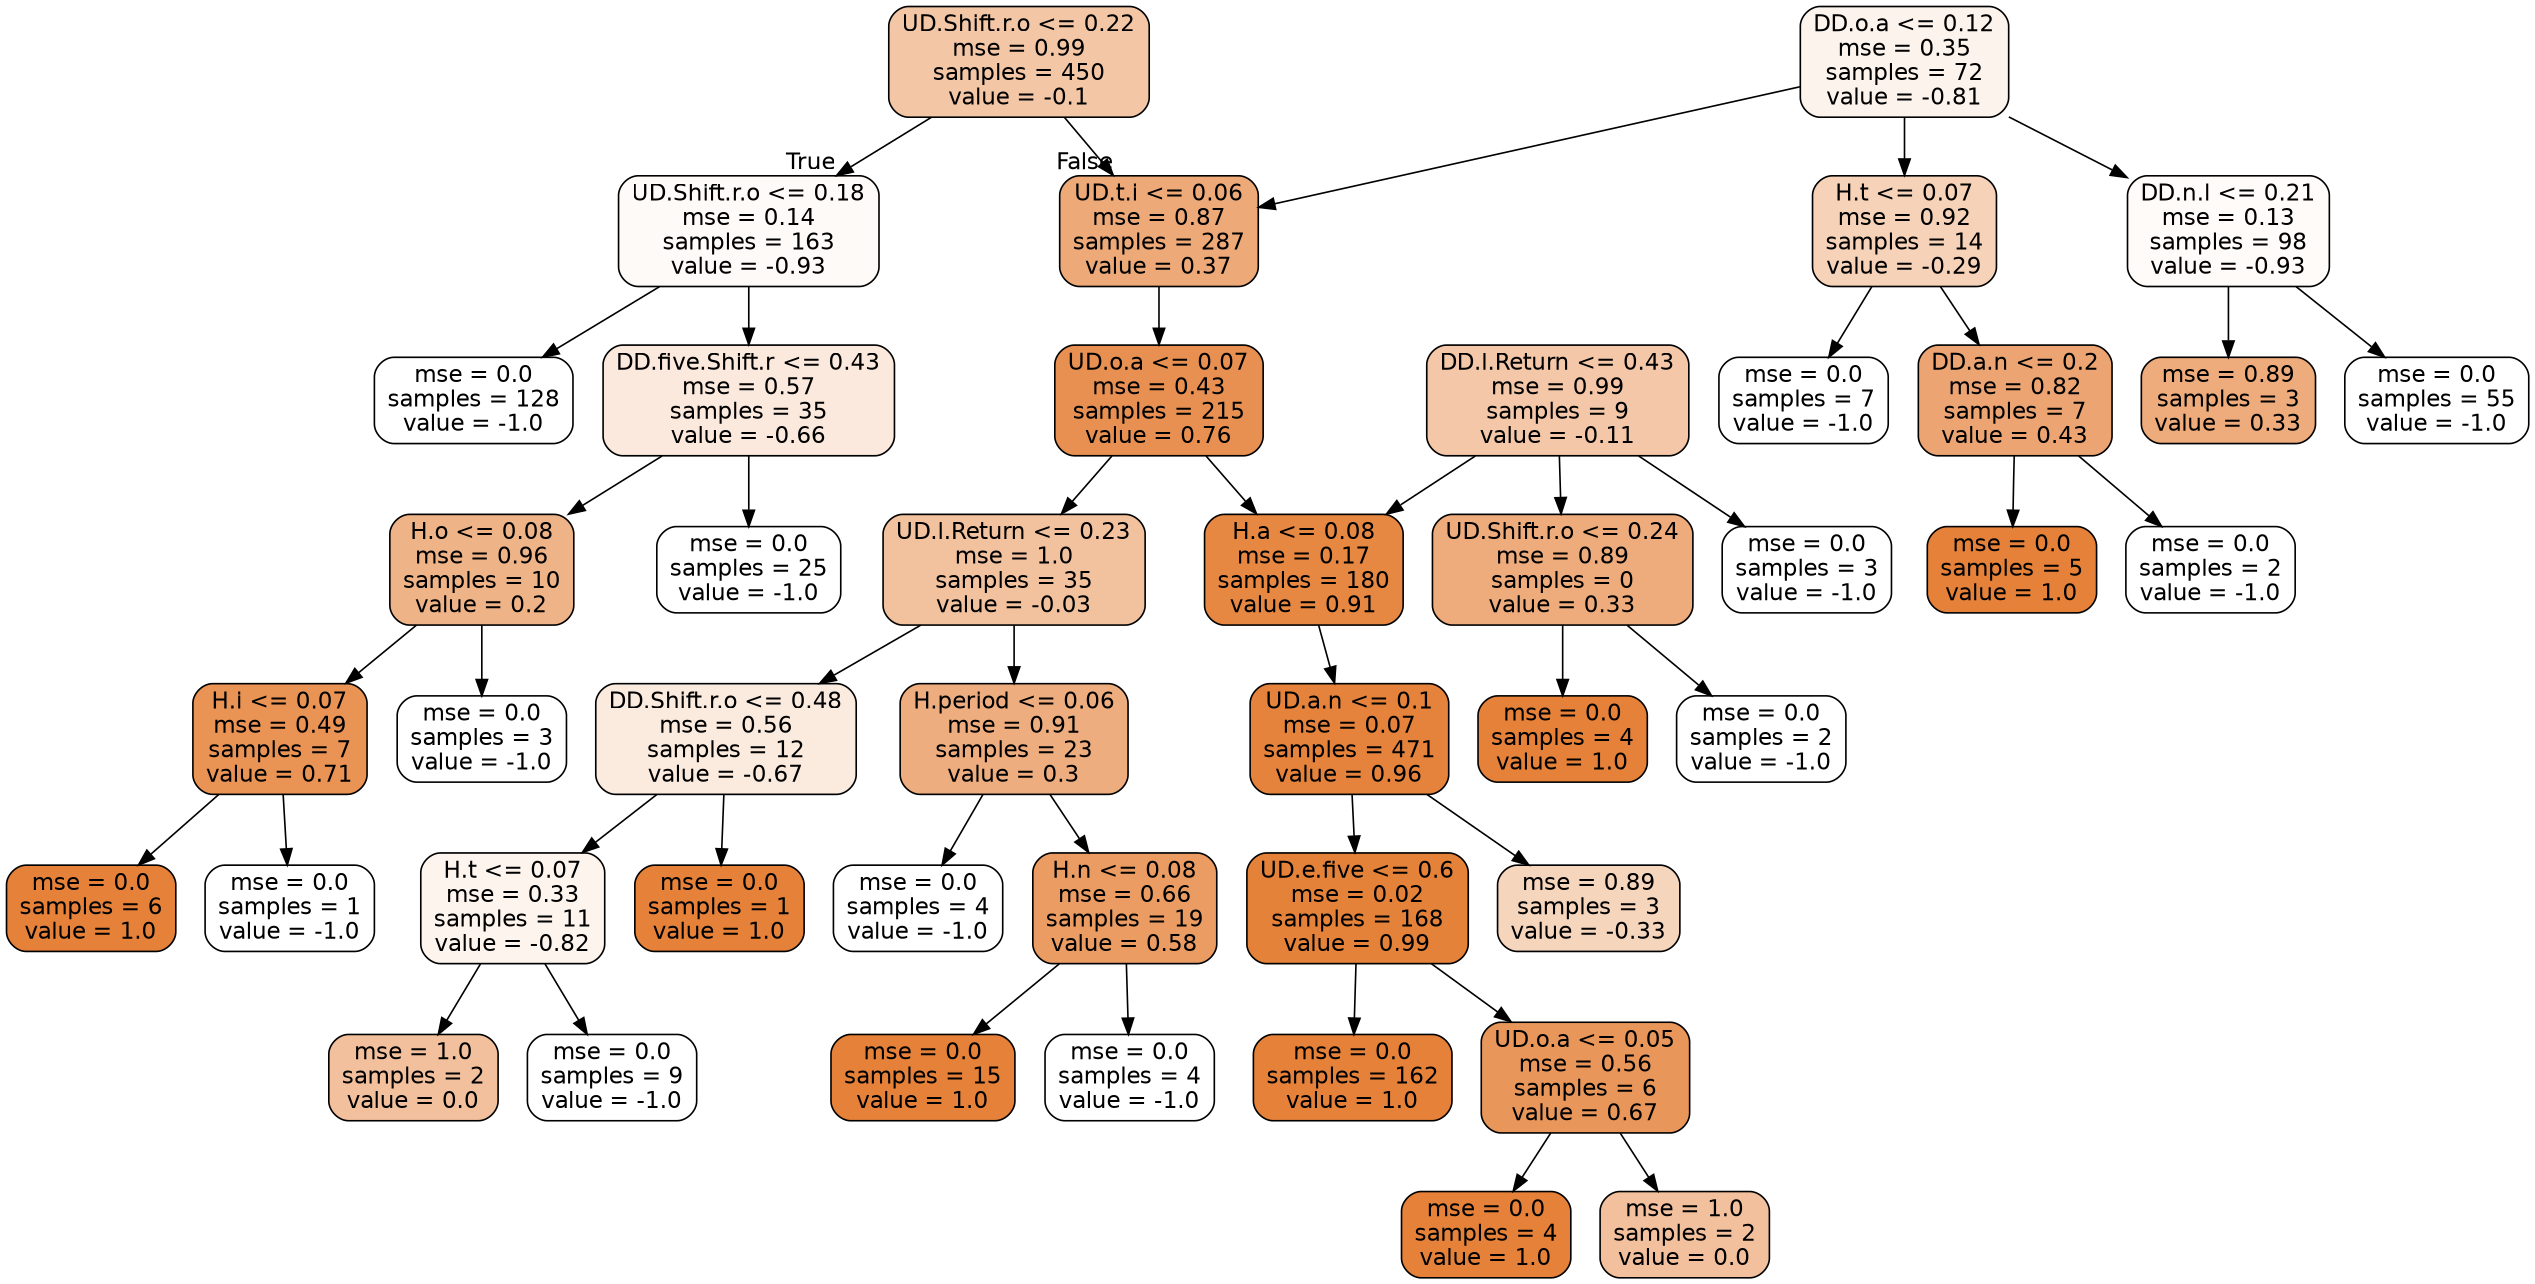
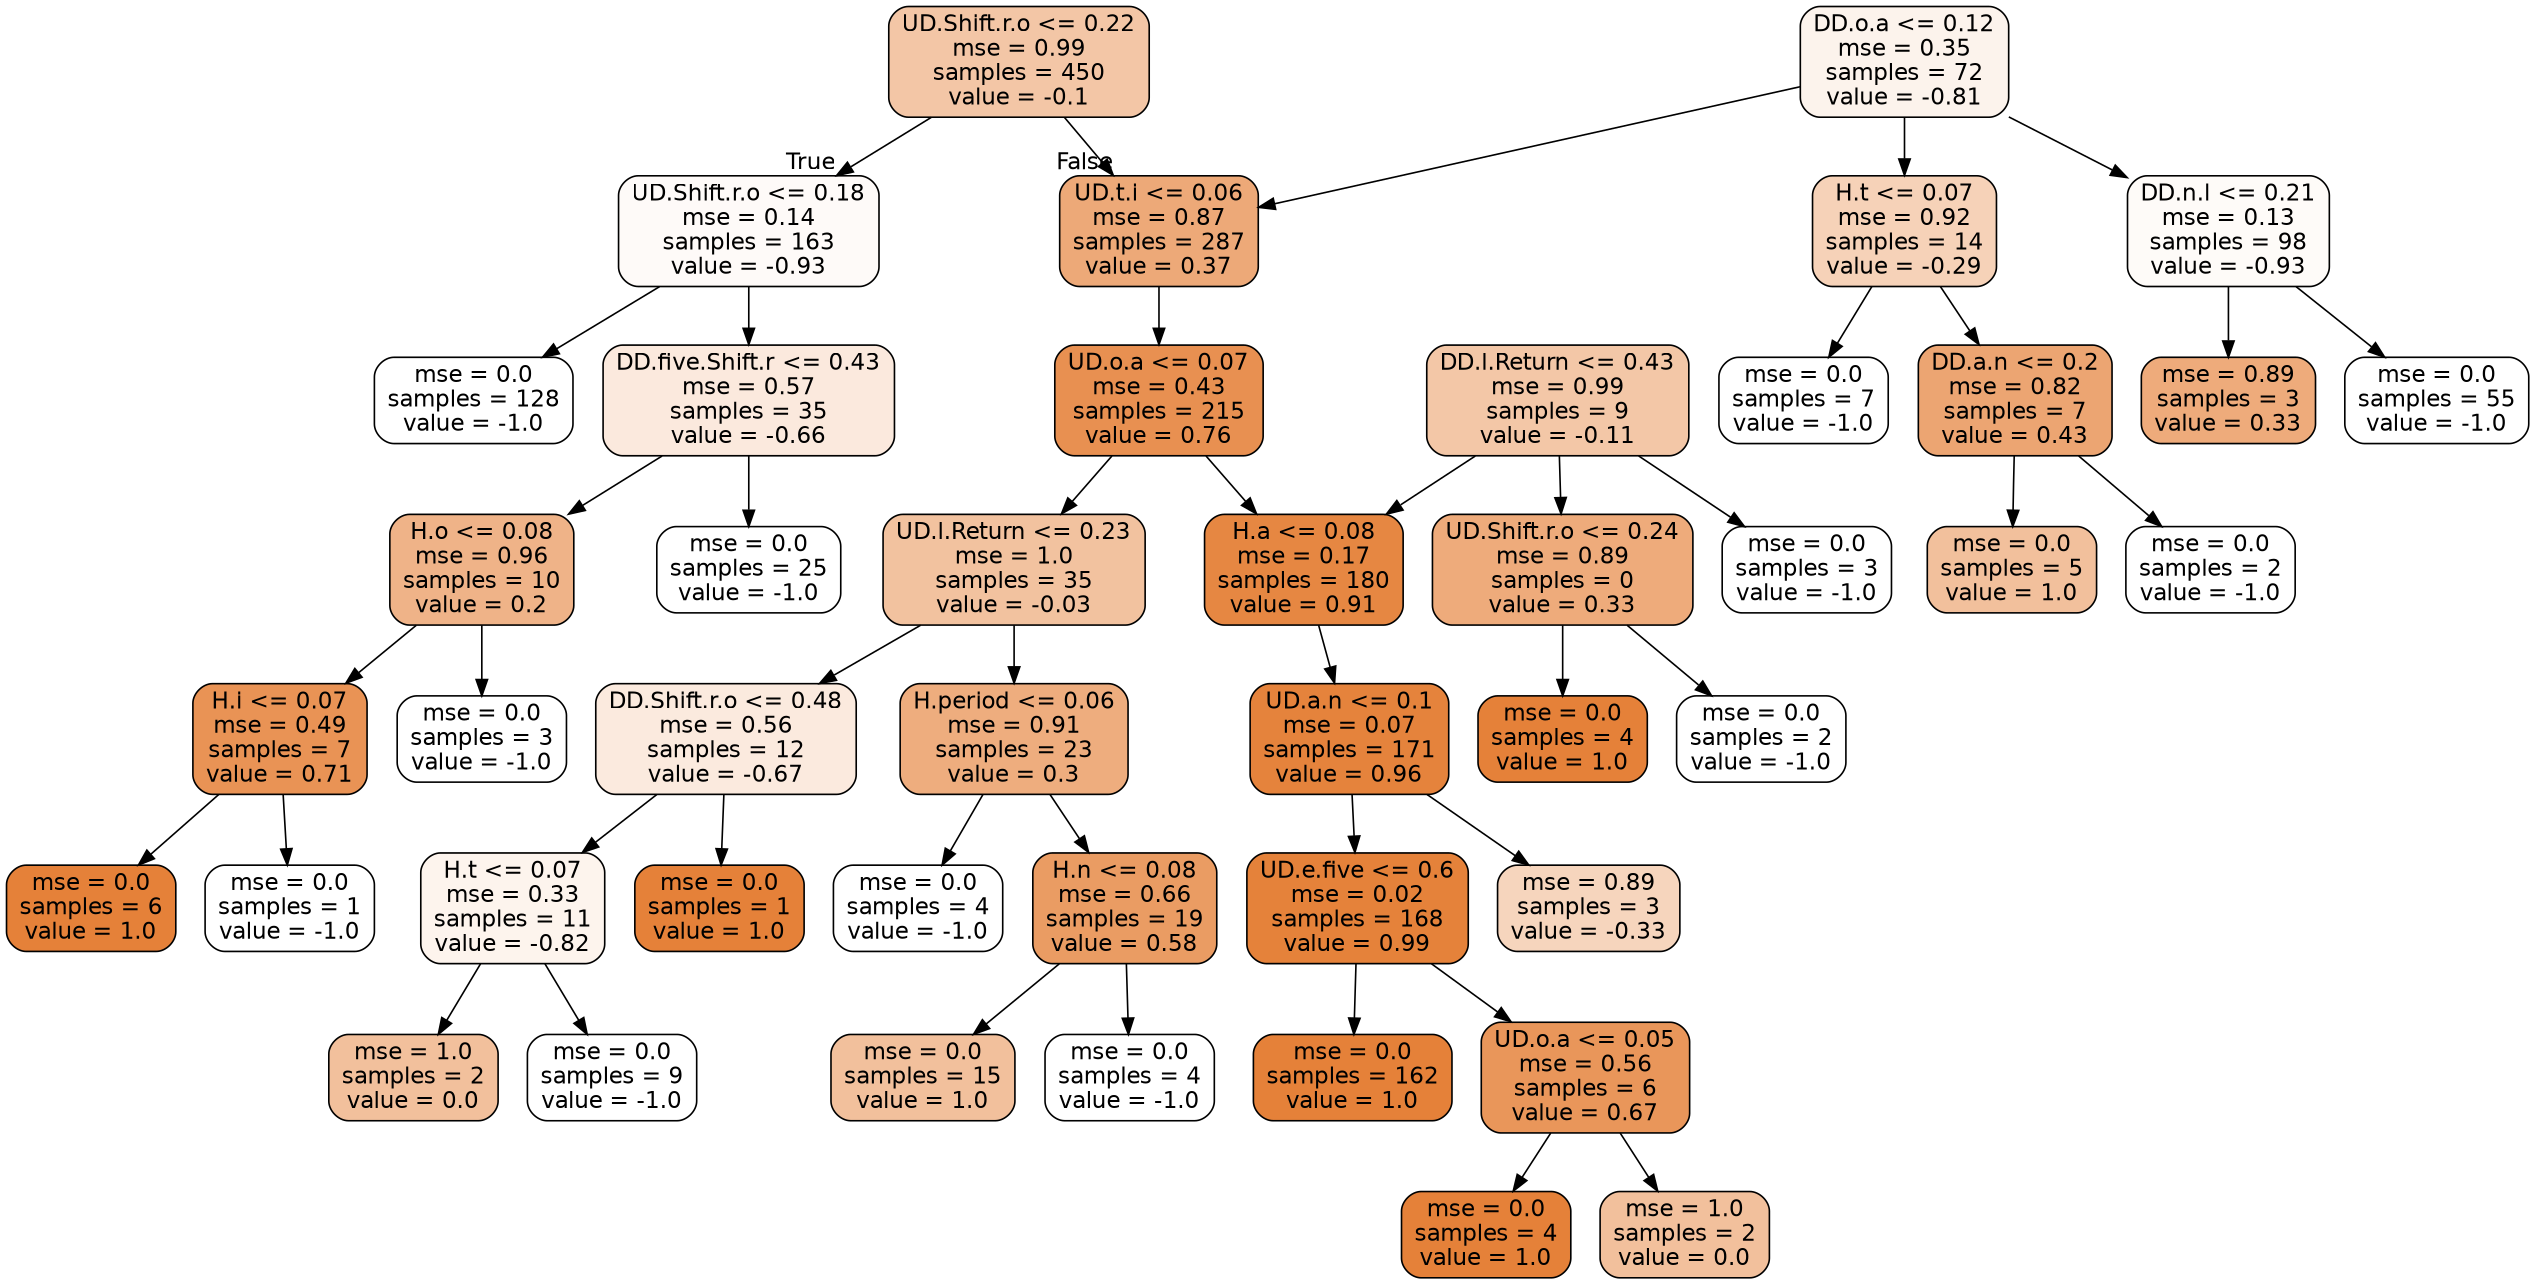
(2012, 570) -> (2012, 570)
(1349, 739) -> (1349, 739)
(923, 1078) -> (923, 1078)
